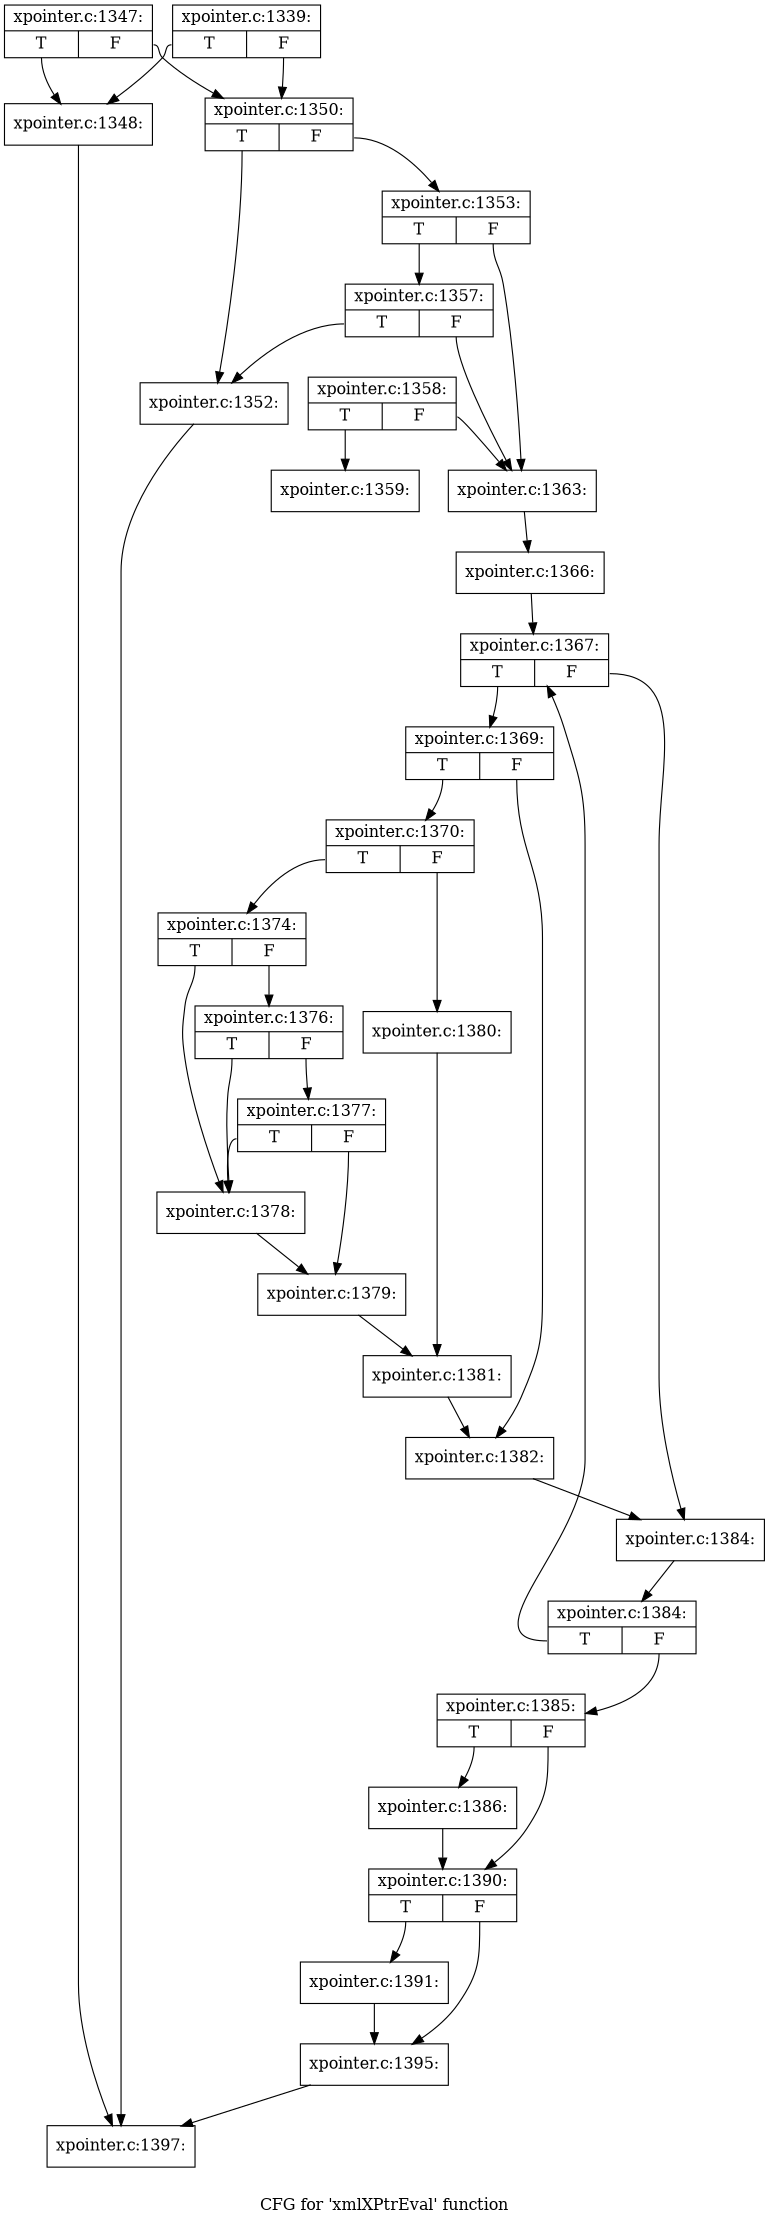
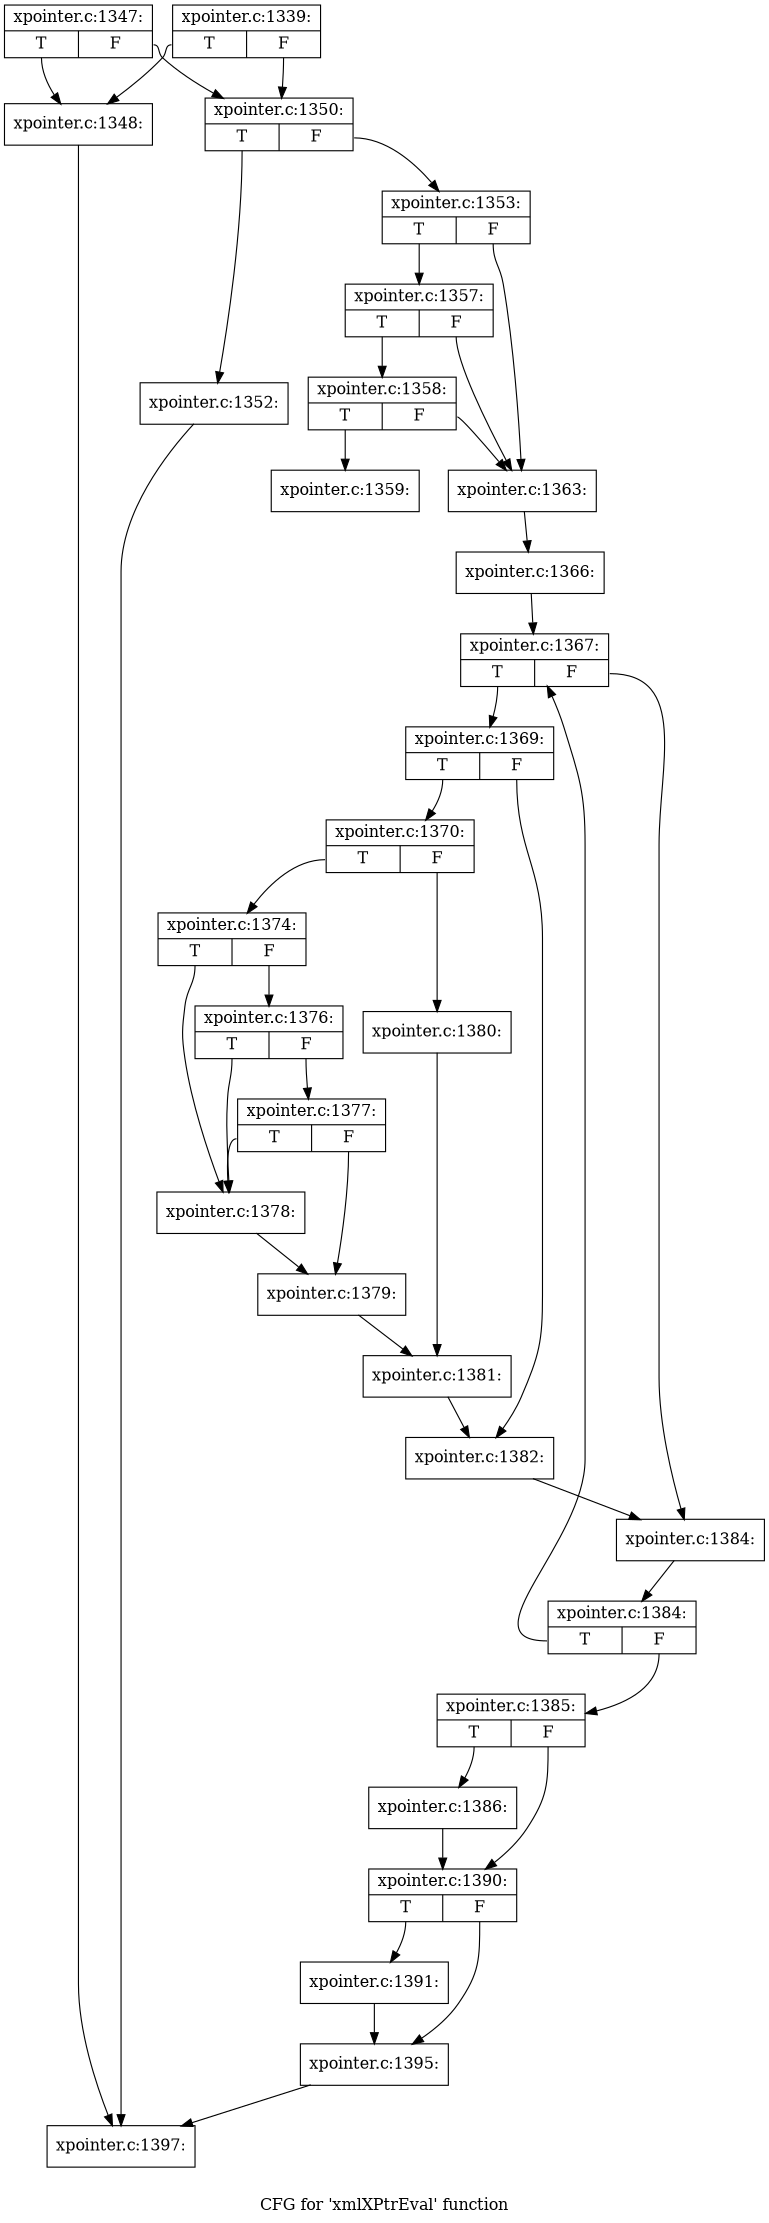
(288, 340) -> (382, 351)
